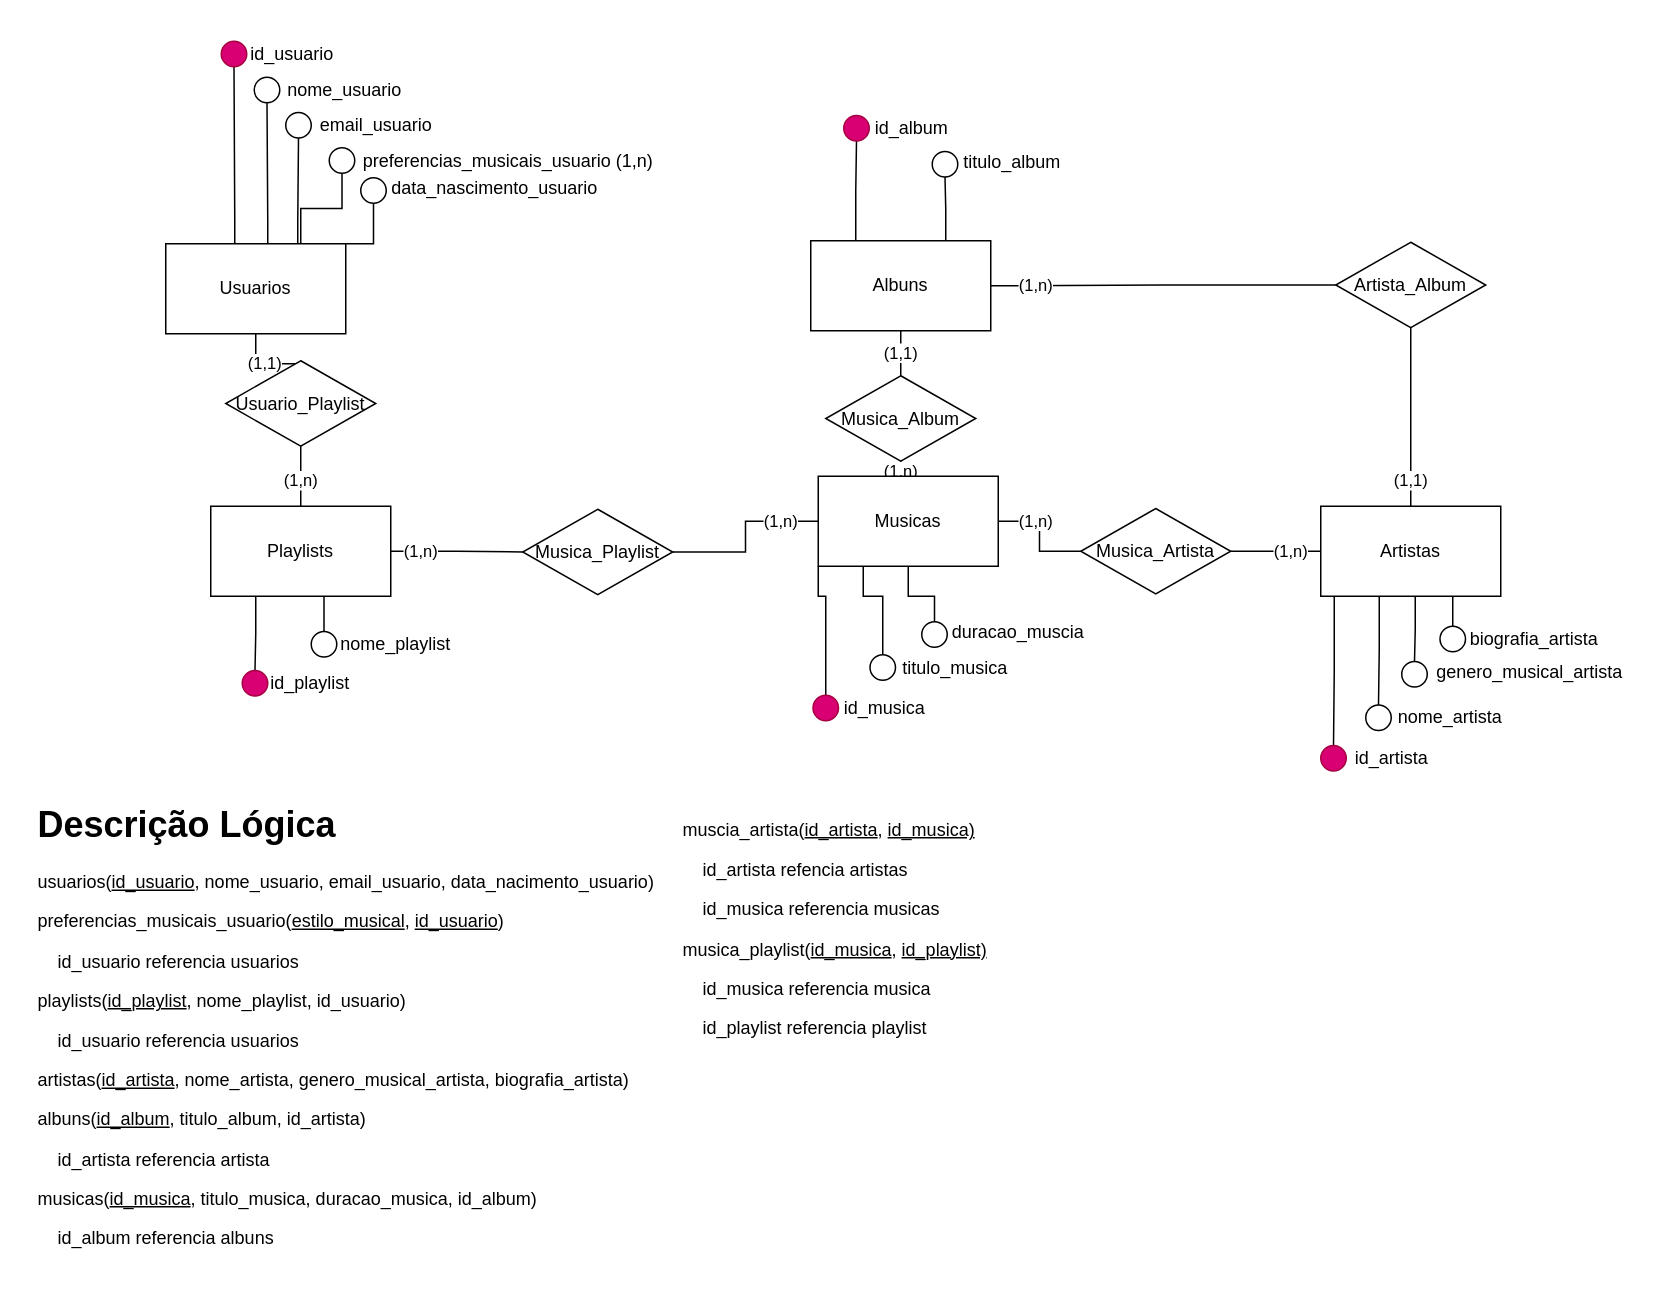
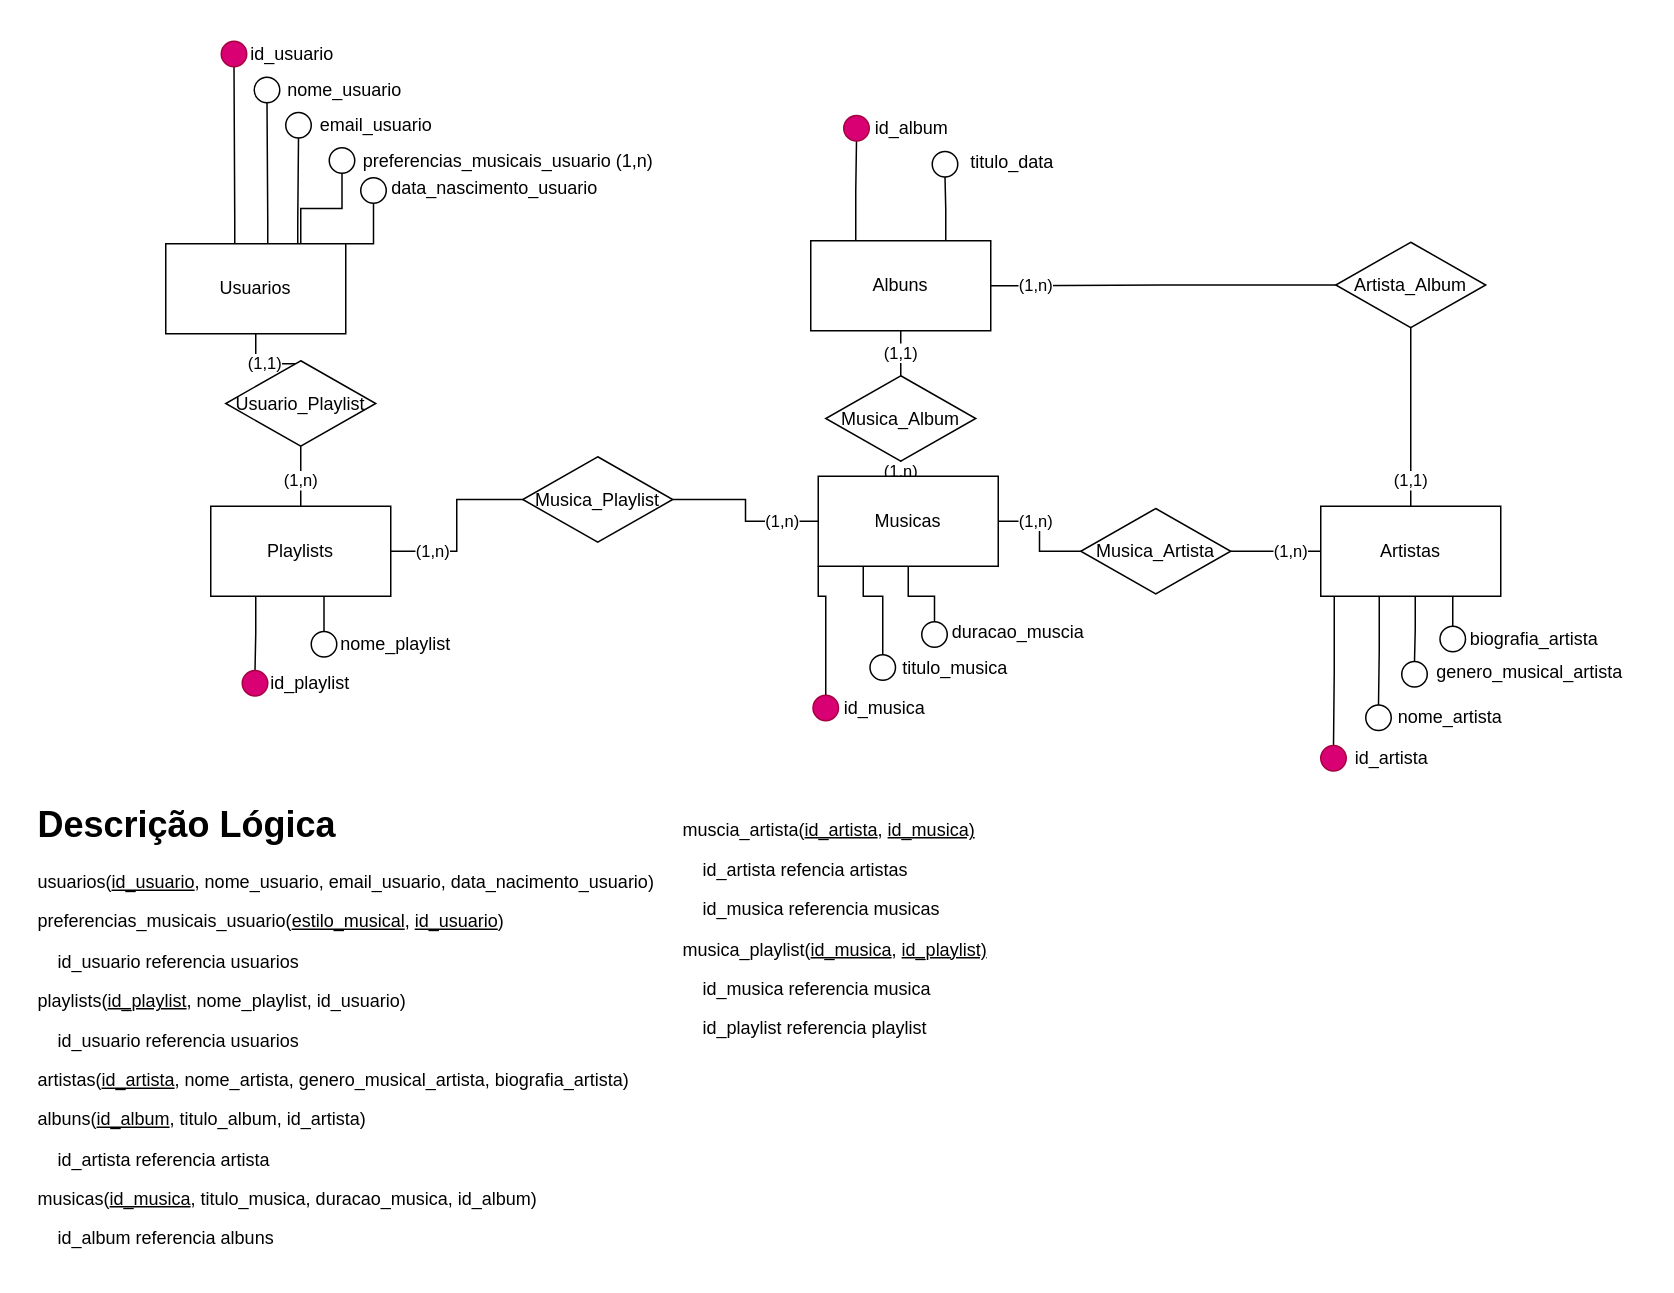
(1013, 163) -> (1013, 163)
(598, 552) -> (598, 500)
